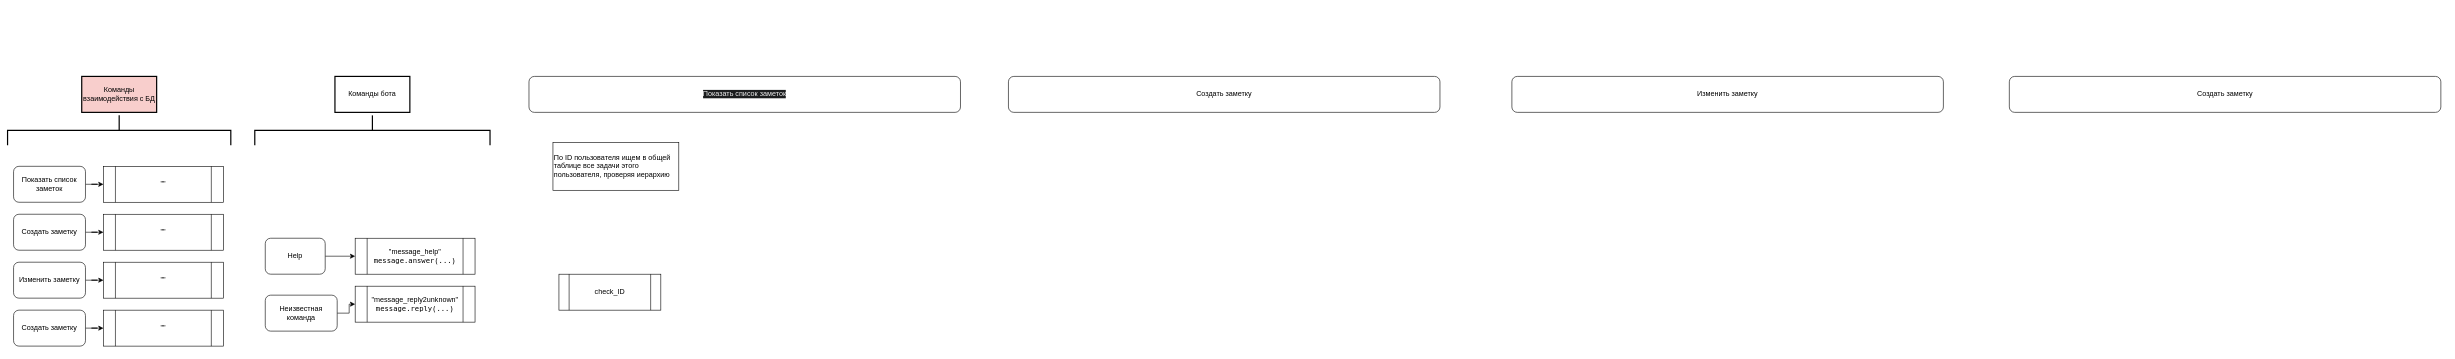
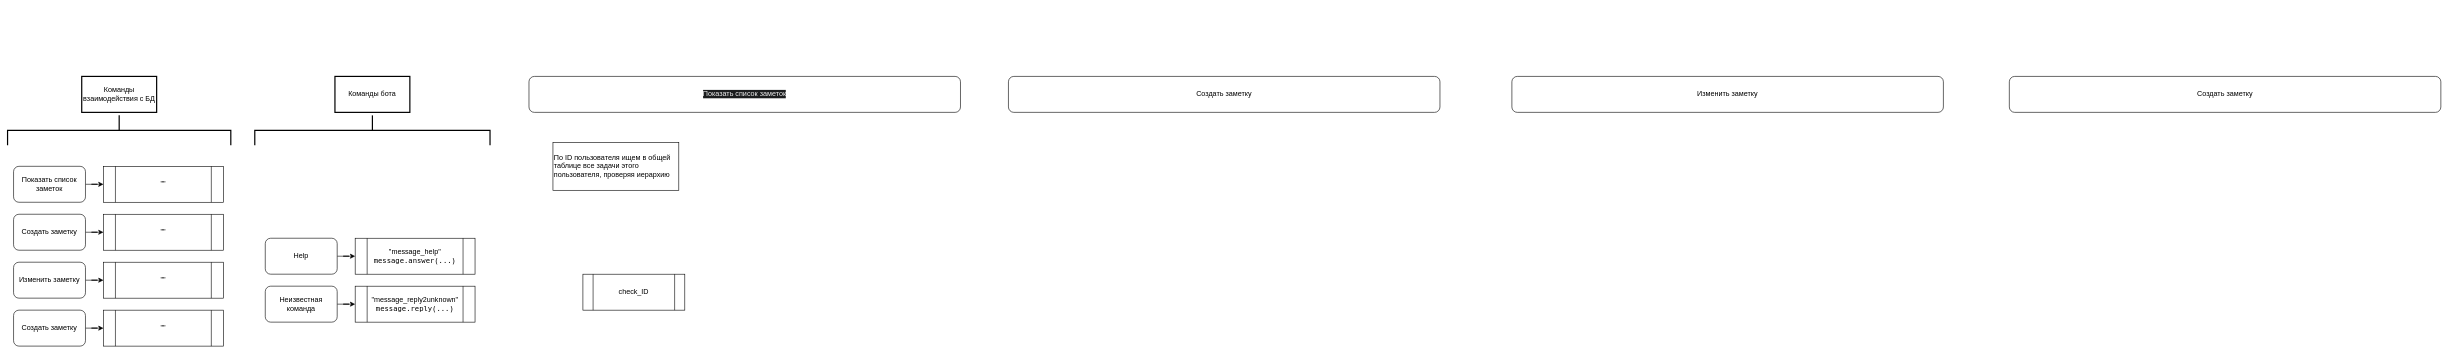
(118, 95) -> (118, 95)
(294, 257) -> (300, 257)
(609, 293) -> (633, 293)
(300, 314) -> (300, 305)
